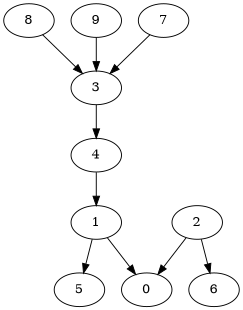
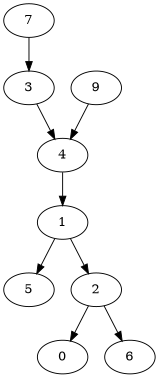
(29, 21) -> none
(96, 50) -> (82, 117)
(119, 252) -> (77, 252)
